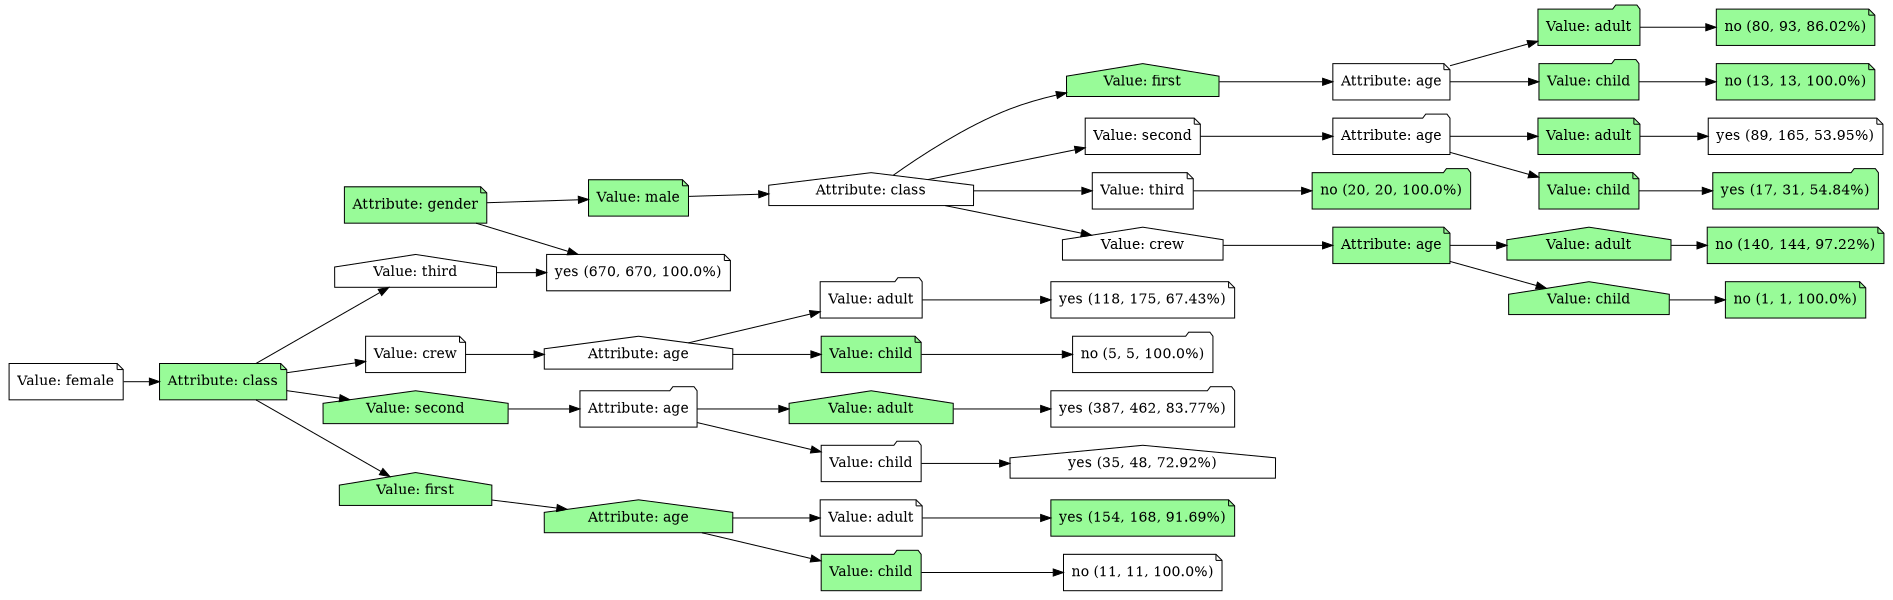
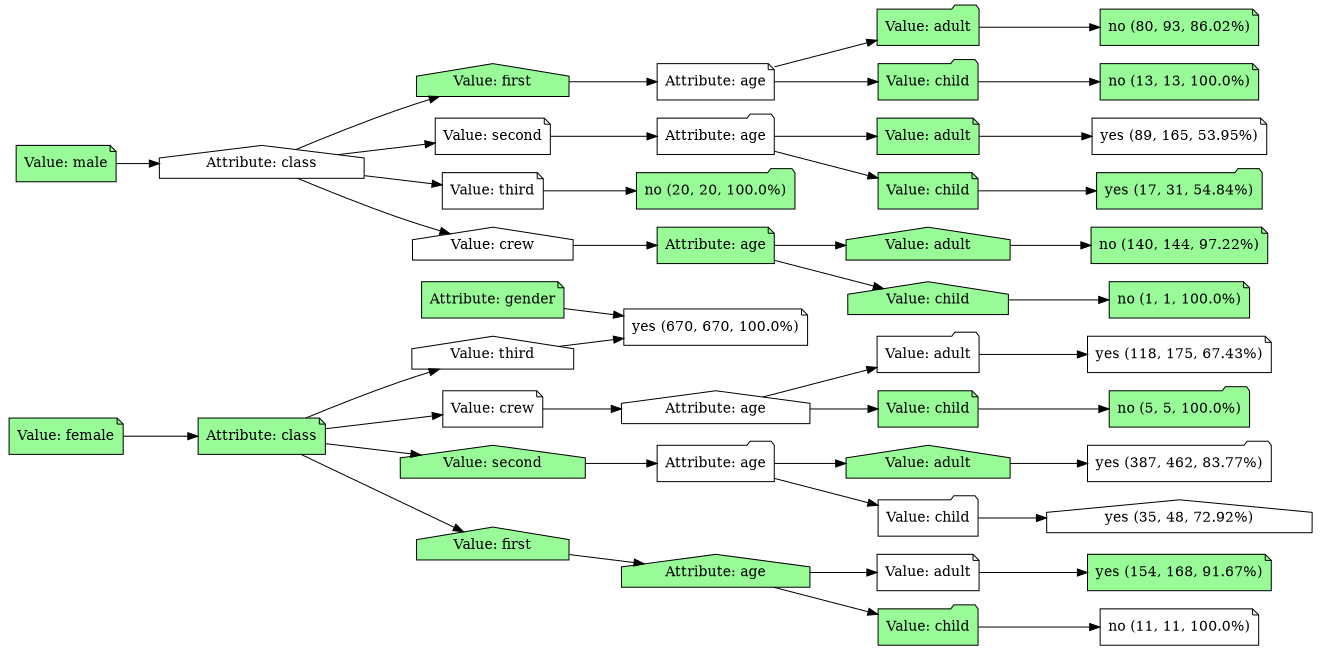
(533, 201) -> none
(1143, 354) -> (1179, 409)
(66, 382) -> (66, 436)
(1143, 518) -> (1179, 573)
